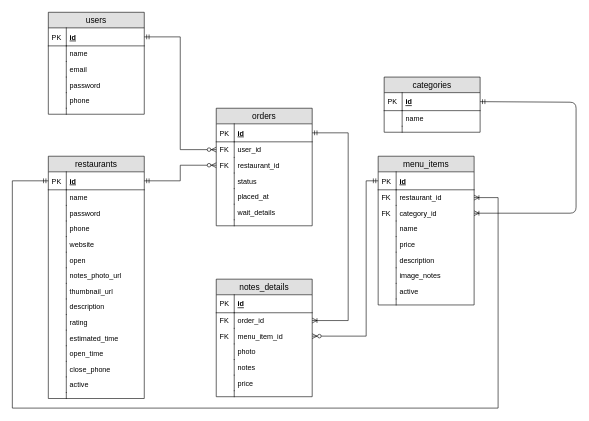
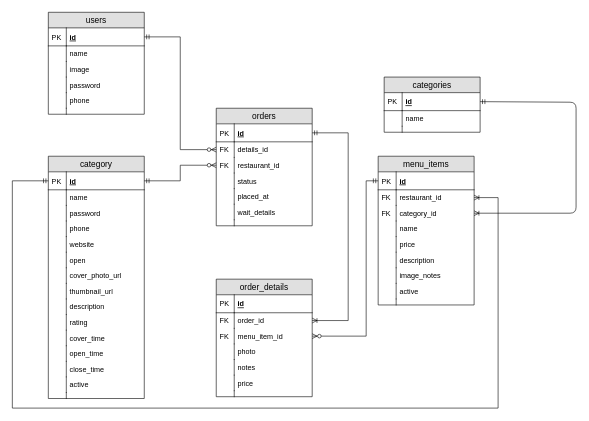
(78, 70) -> (79, 70)
(251, 150) -> (255, 150)
(96, 165) -> (96, 165)
(99, 276) -> (99, 276)
(264, 288) -> (264, 288)
(96, 338) -> (89, 338)
(91, 370) -> (88, 370)
